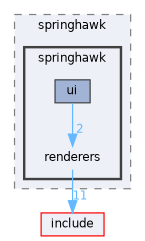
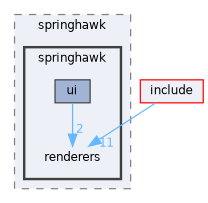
(73, 185) -> (139, 114)
